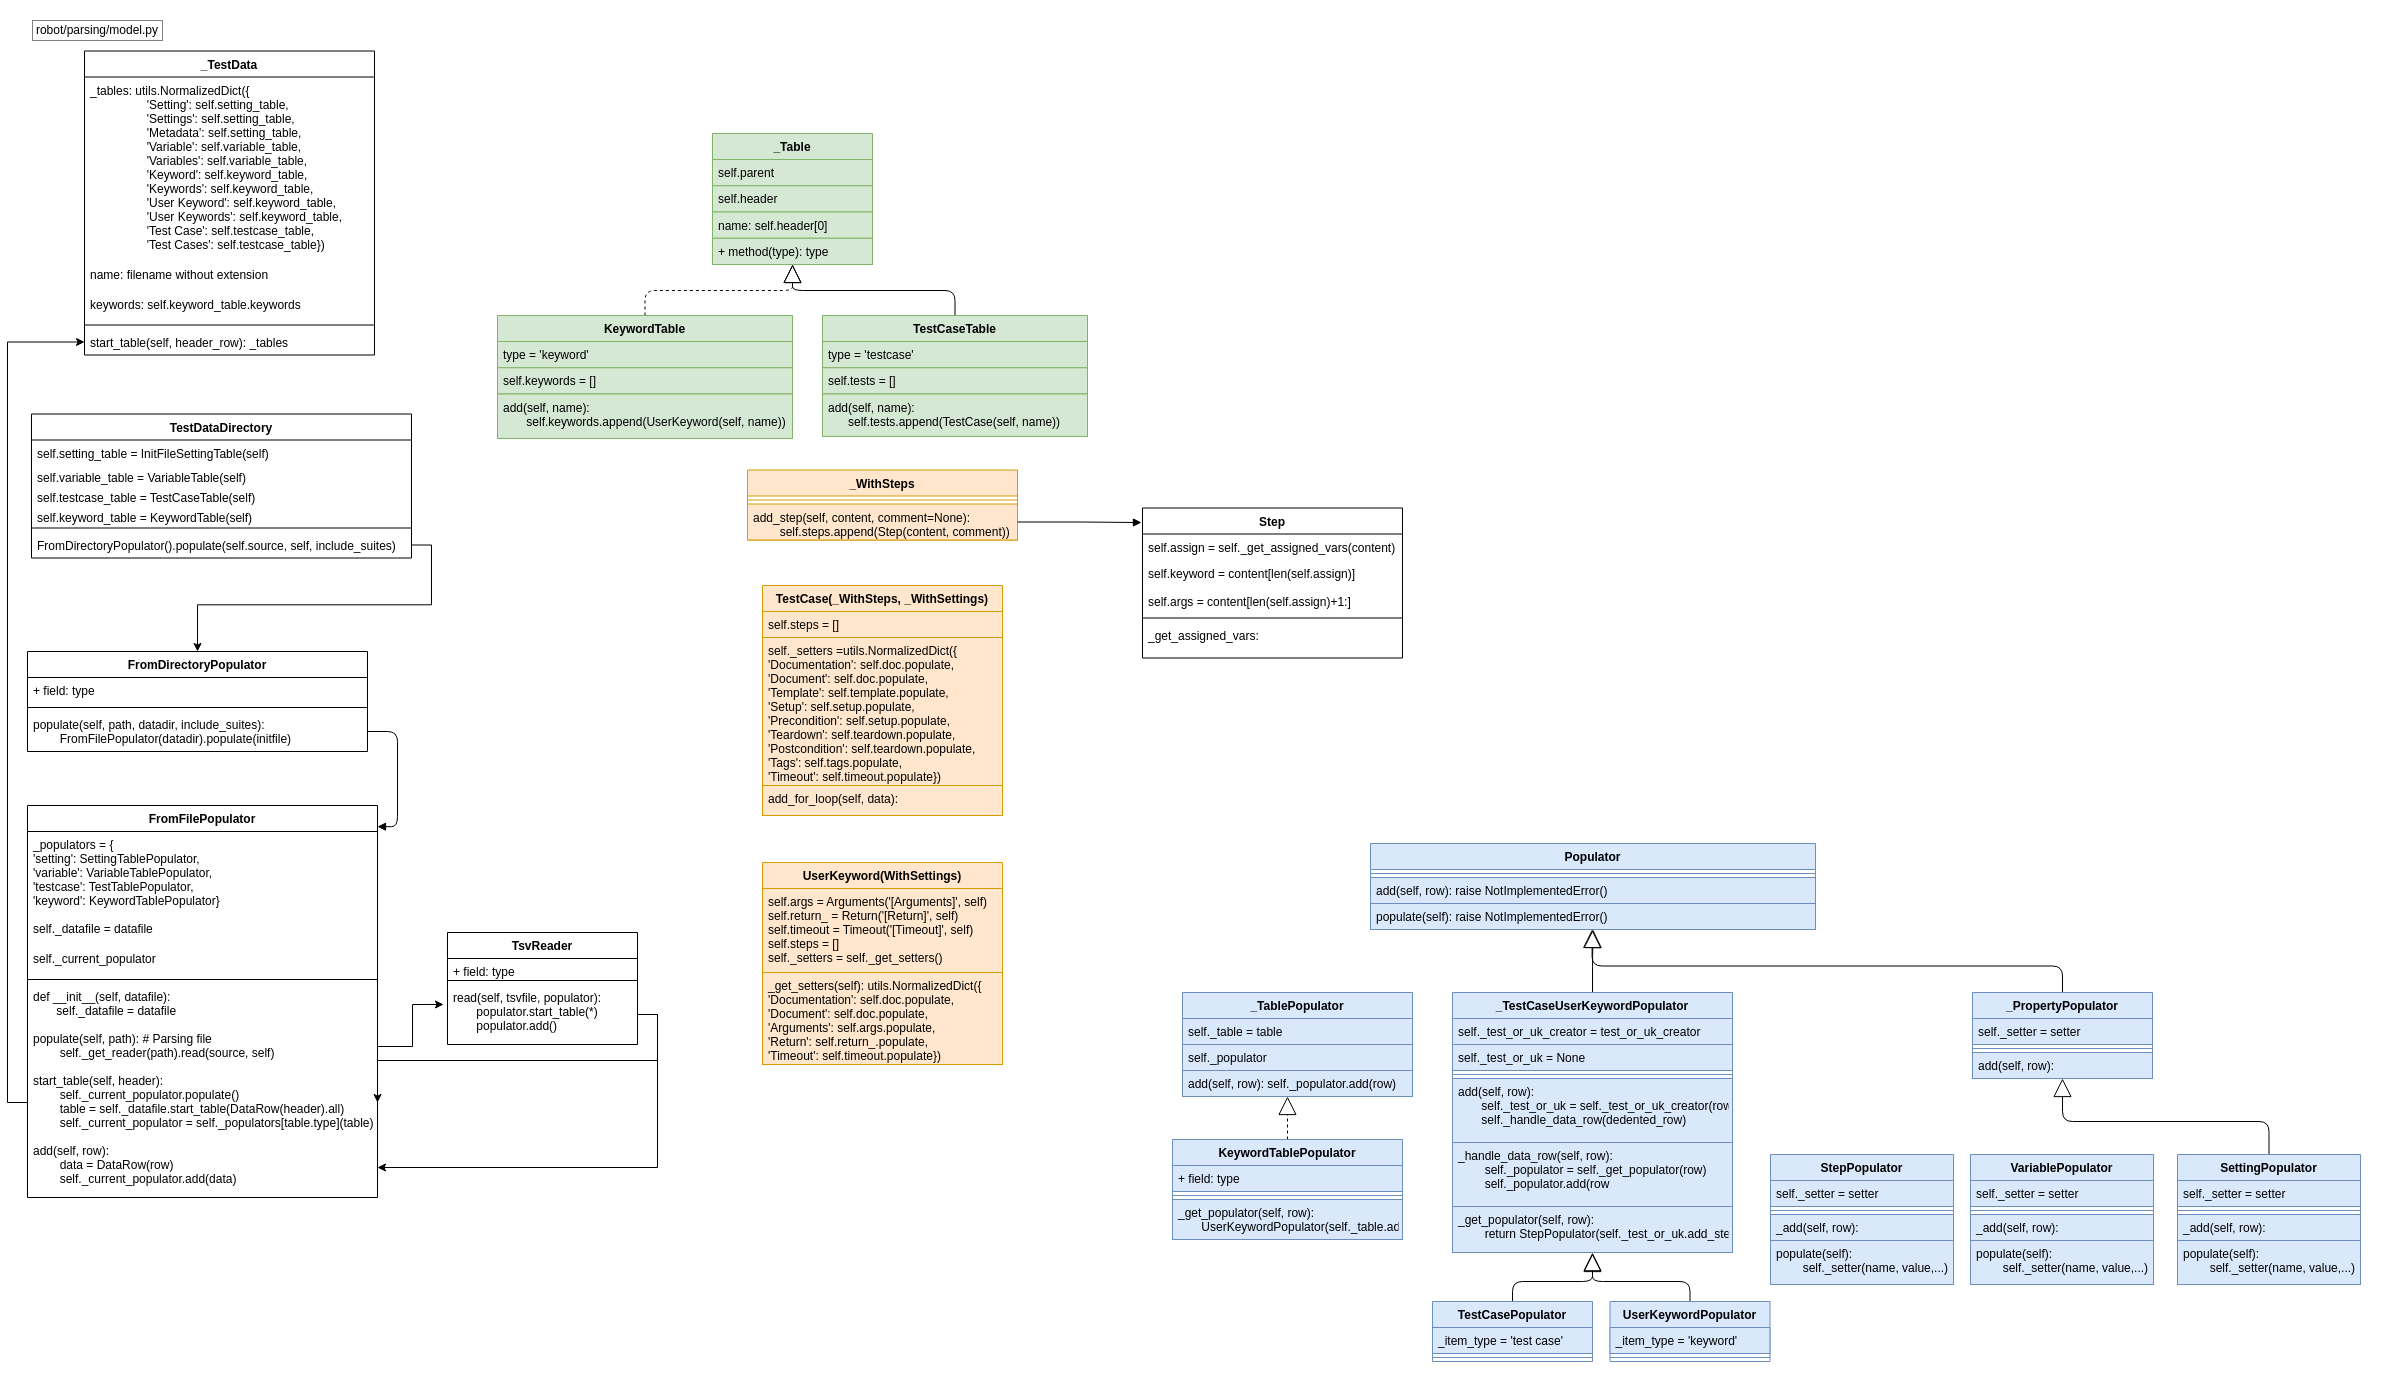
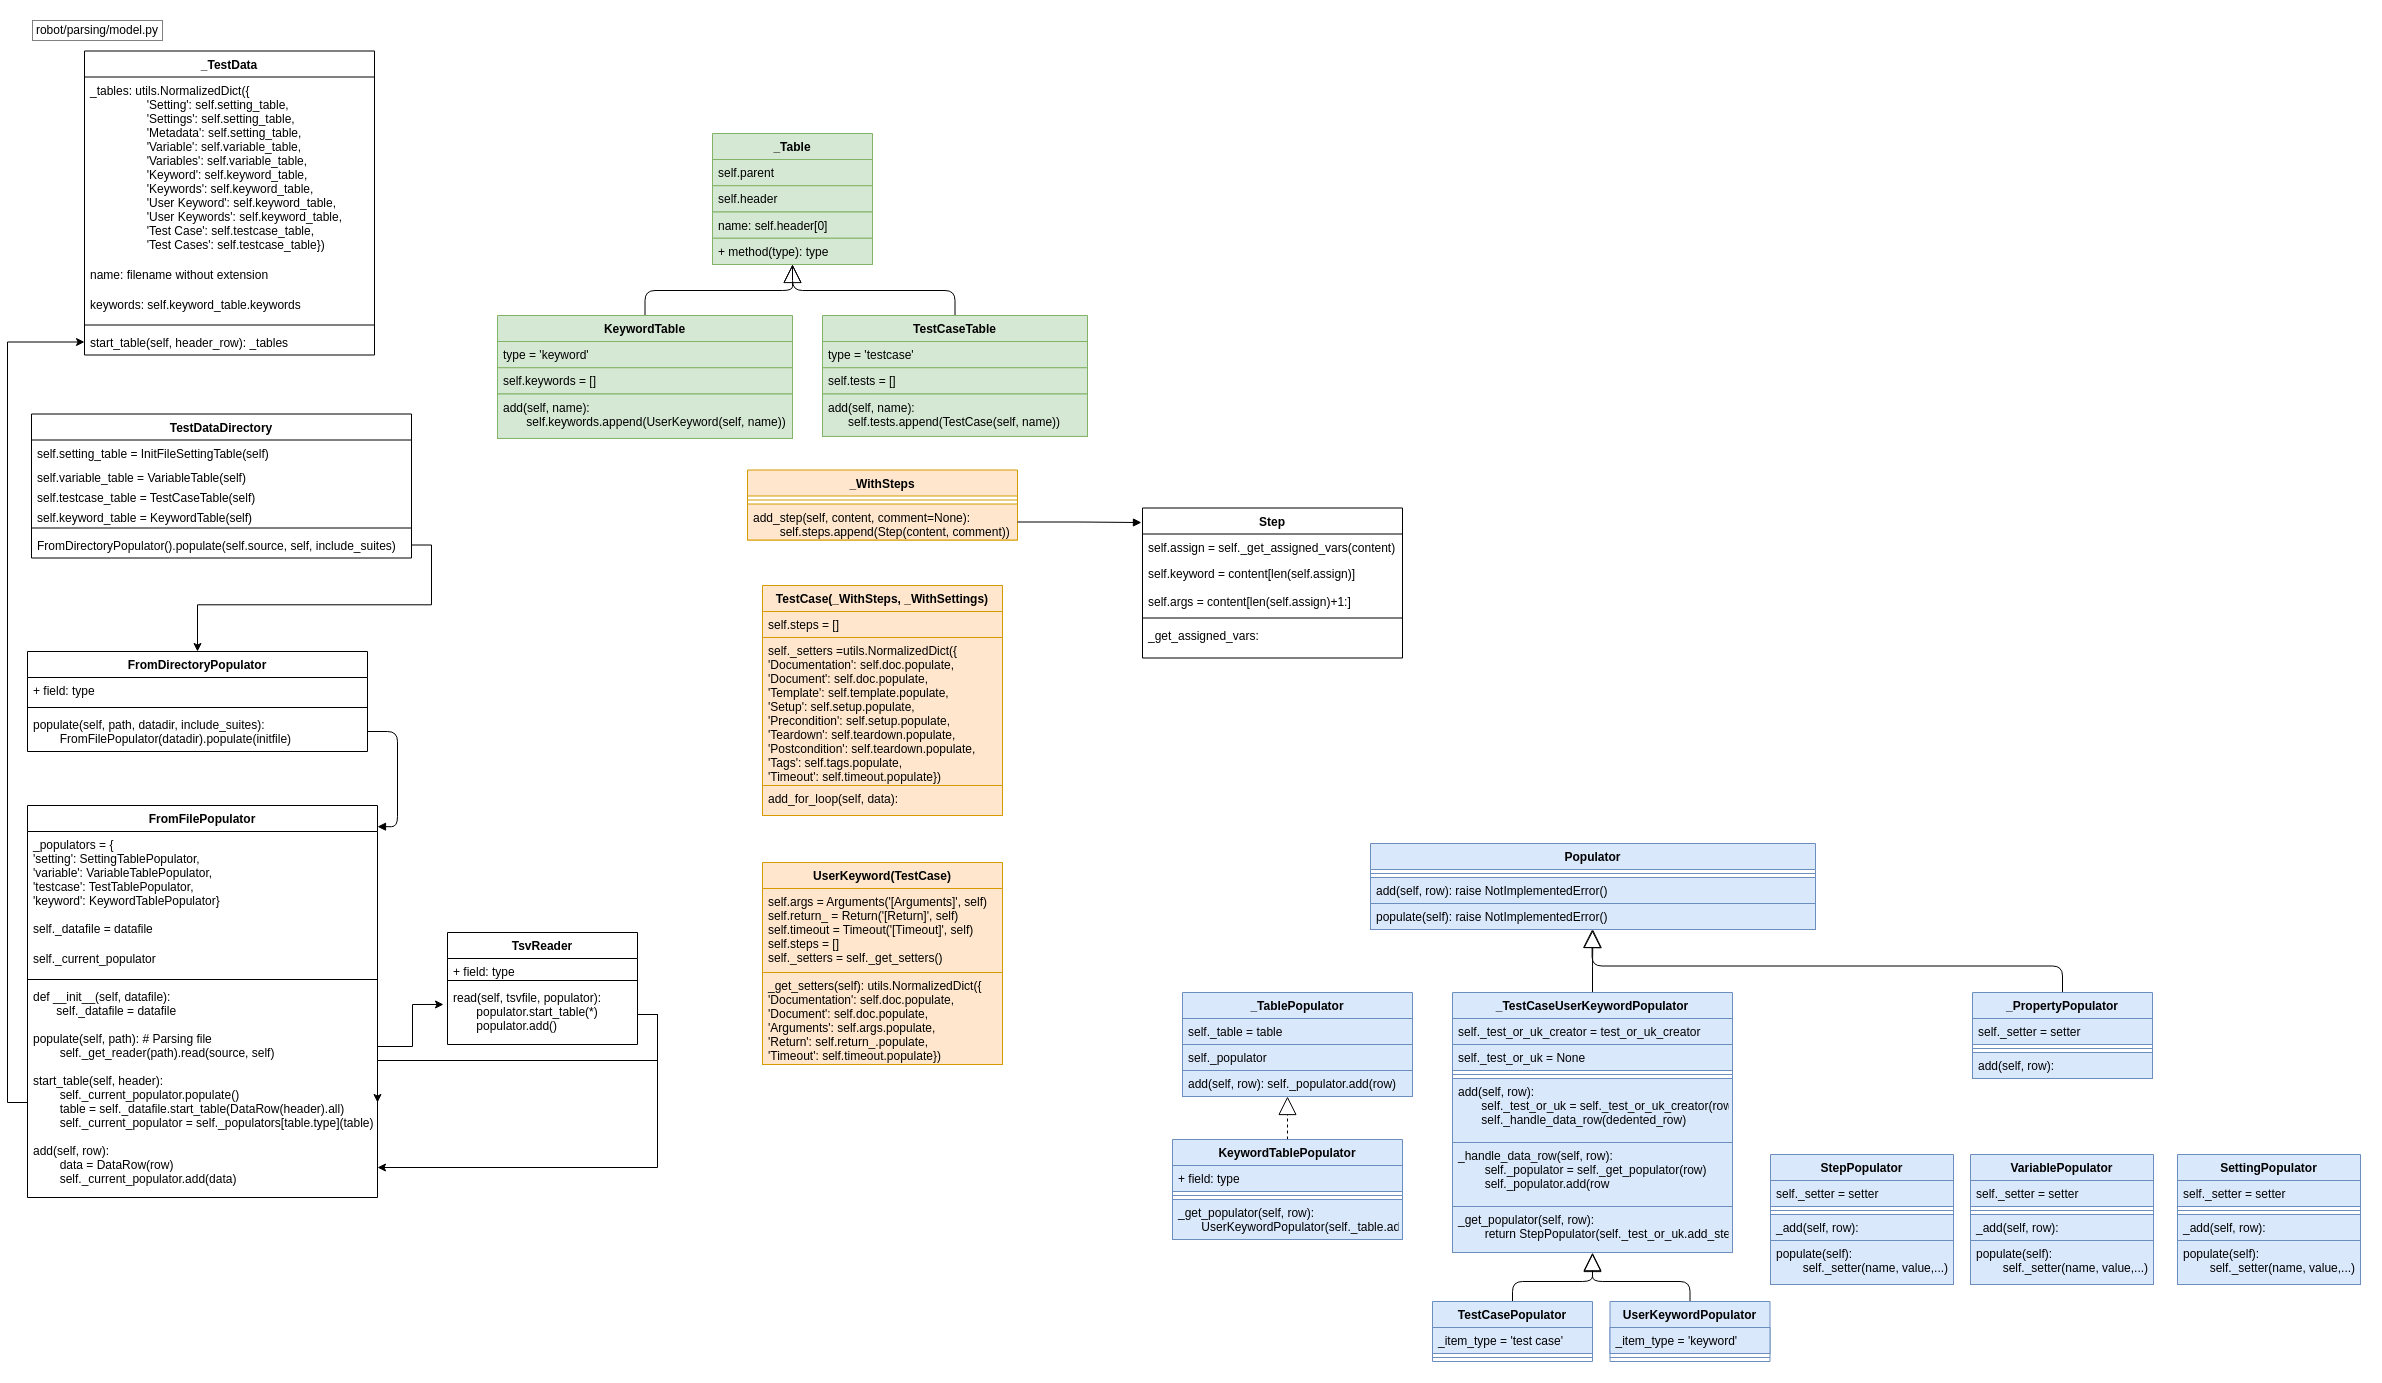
(796, 290) -> (793, 278)
(710, 291) -> (710, 291)
(882, 876) -> (882, 876)
(2171, 1122) -> none
